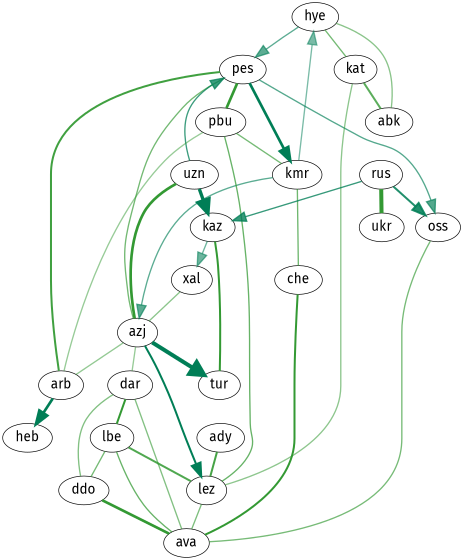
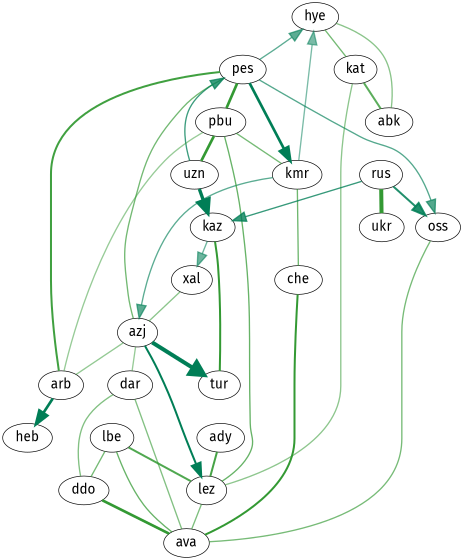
(282, 38) -> (276, 49)
(134, 243) -> (208, 148)
(121, 412) -> none
